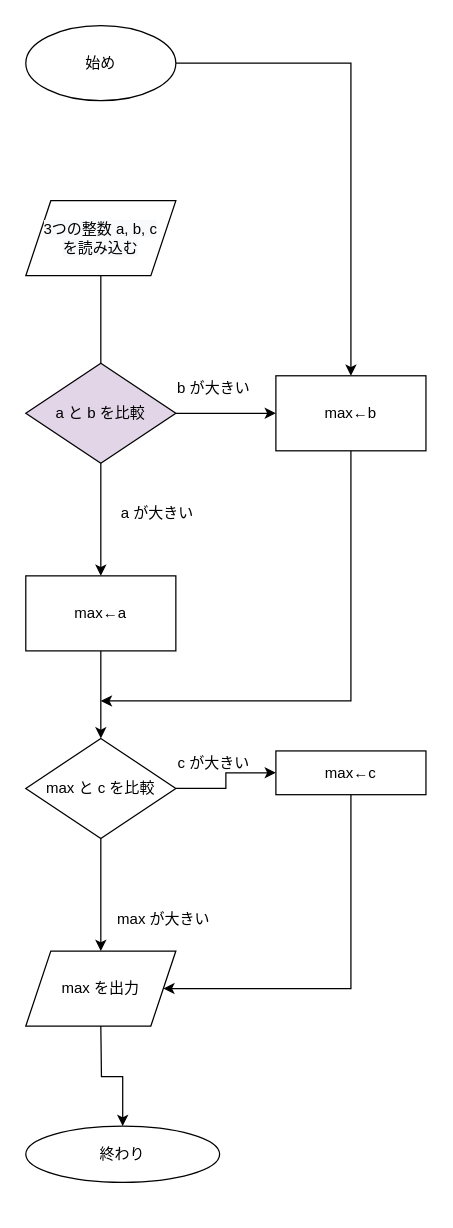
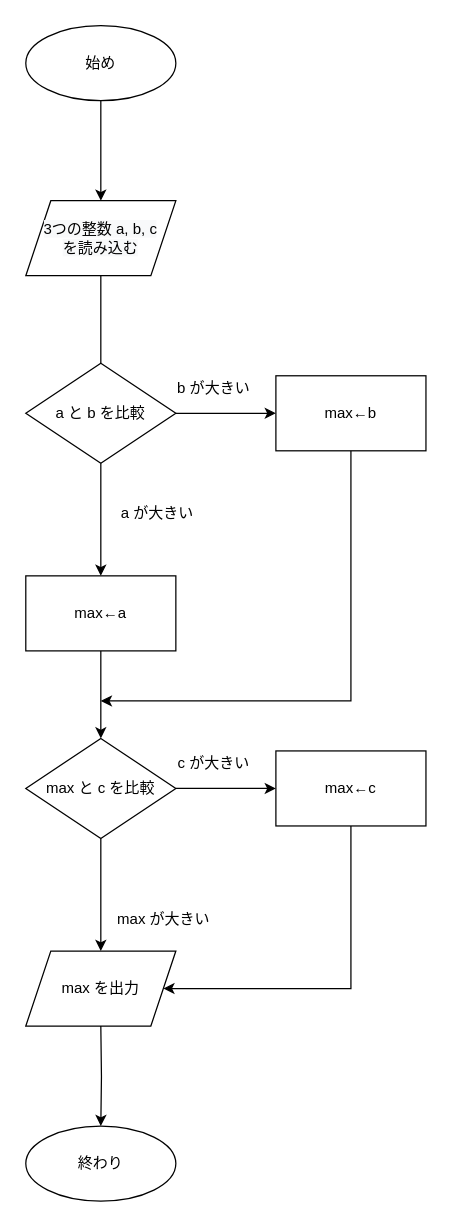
(351, 127) -> (101, 147)
(101, 413) -> (101, 413)
(351, 773) -> (351, 788)
(123, 1154) -> (101, 1163)
